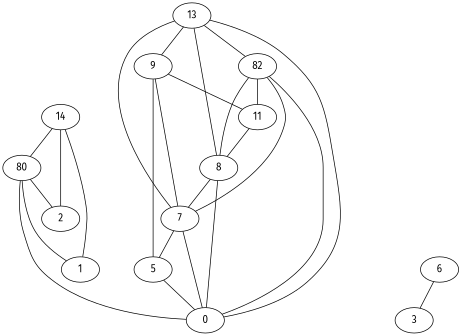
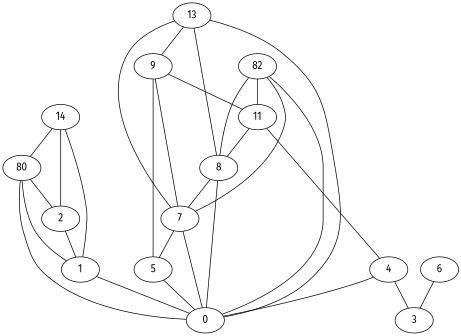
(225, 41) -> none
none -> (71, 244)
none -> (389, 270)
none -> (143, 295)
